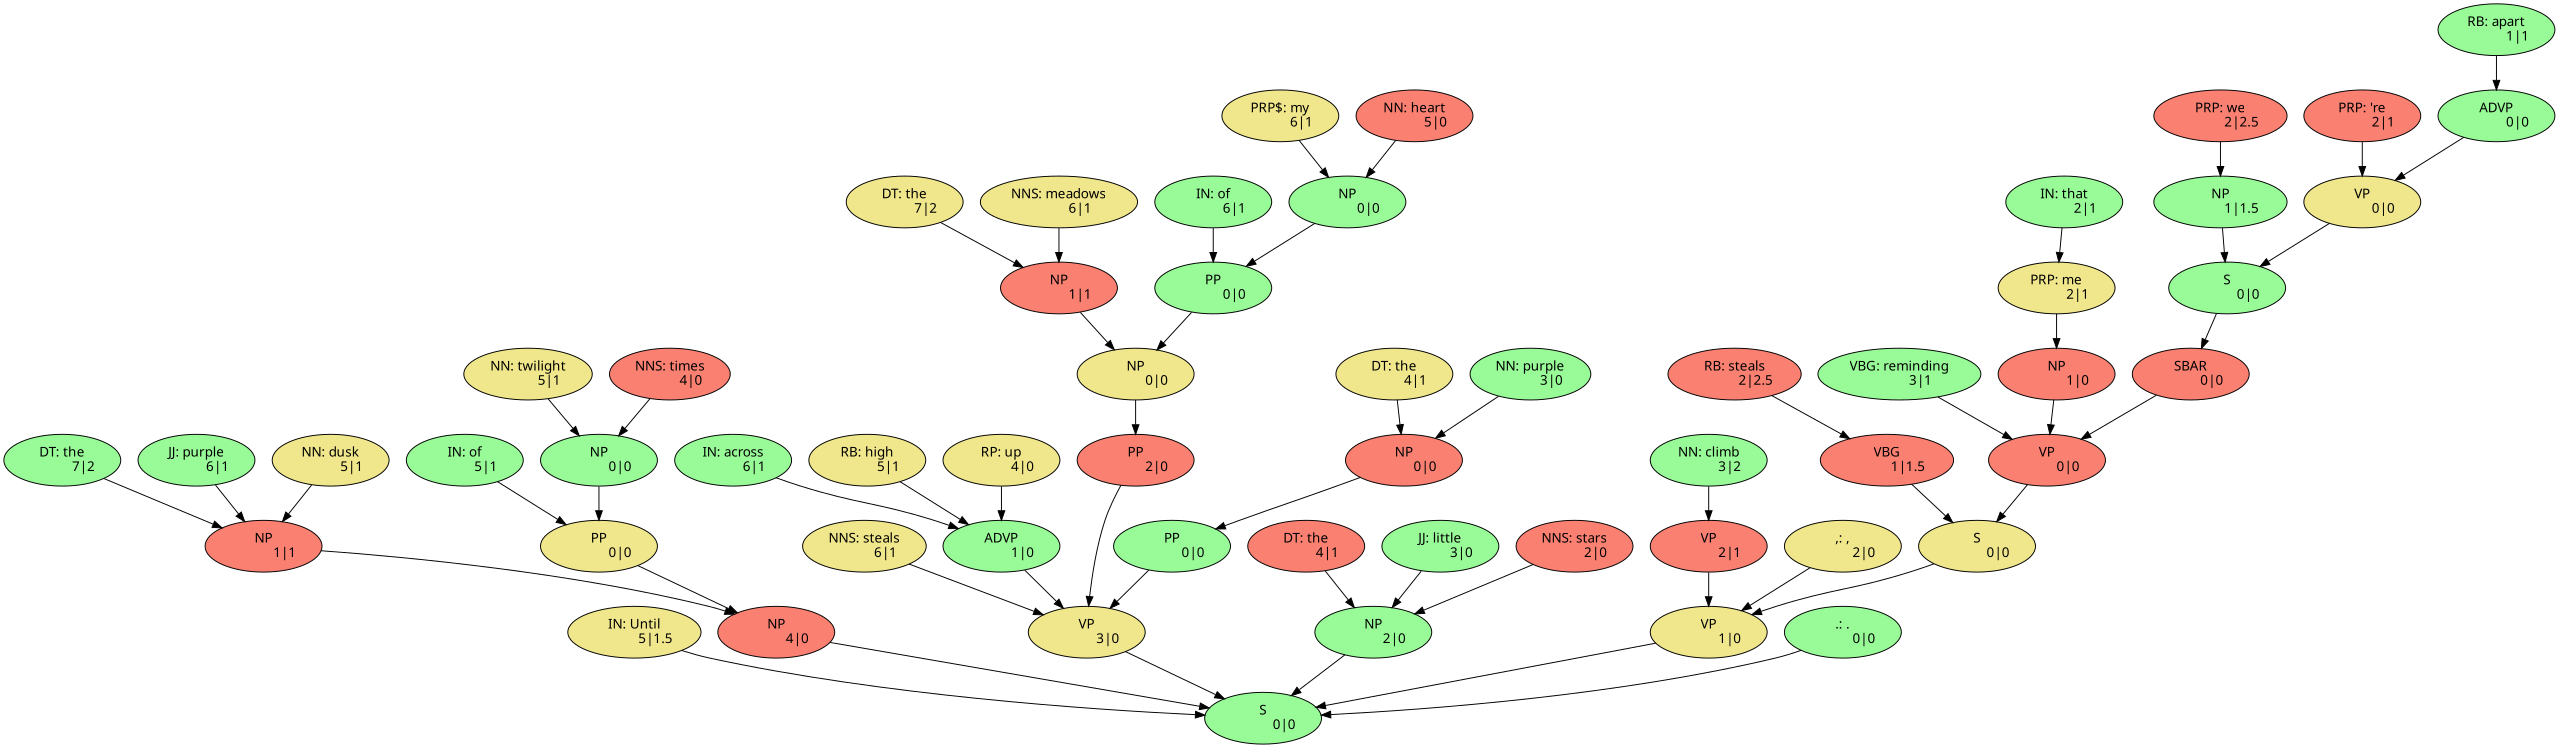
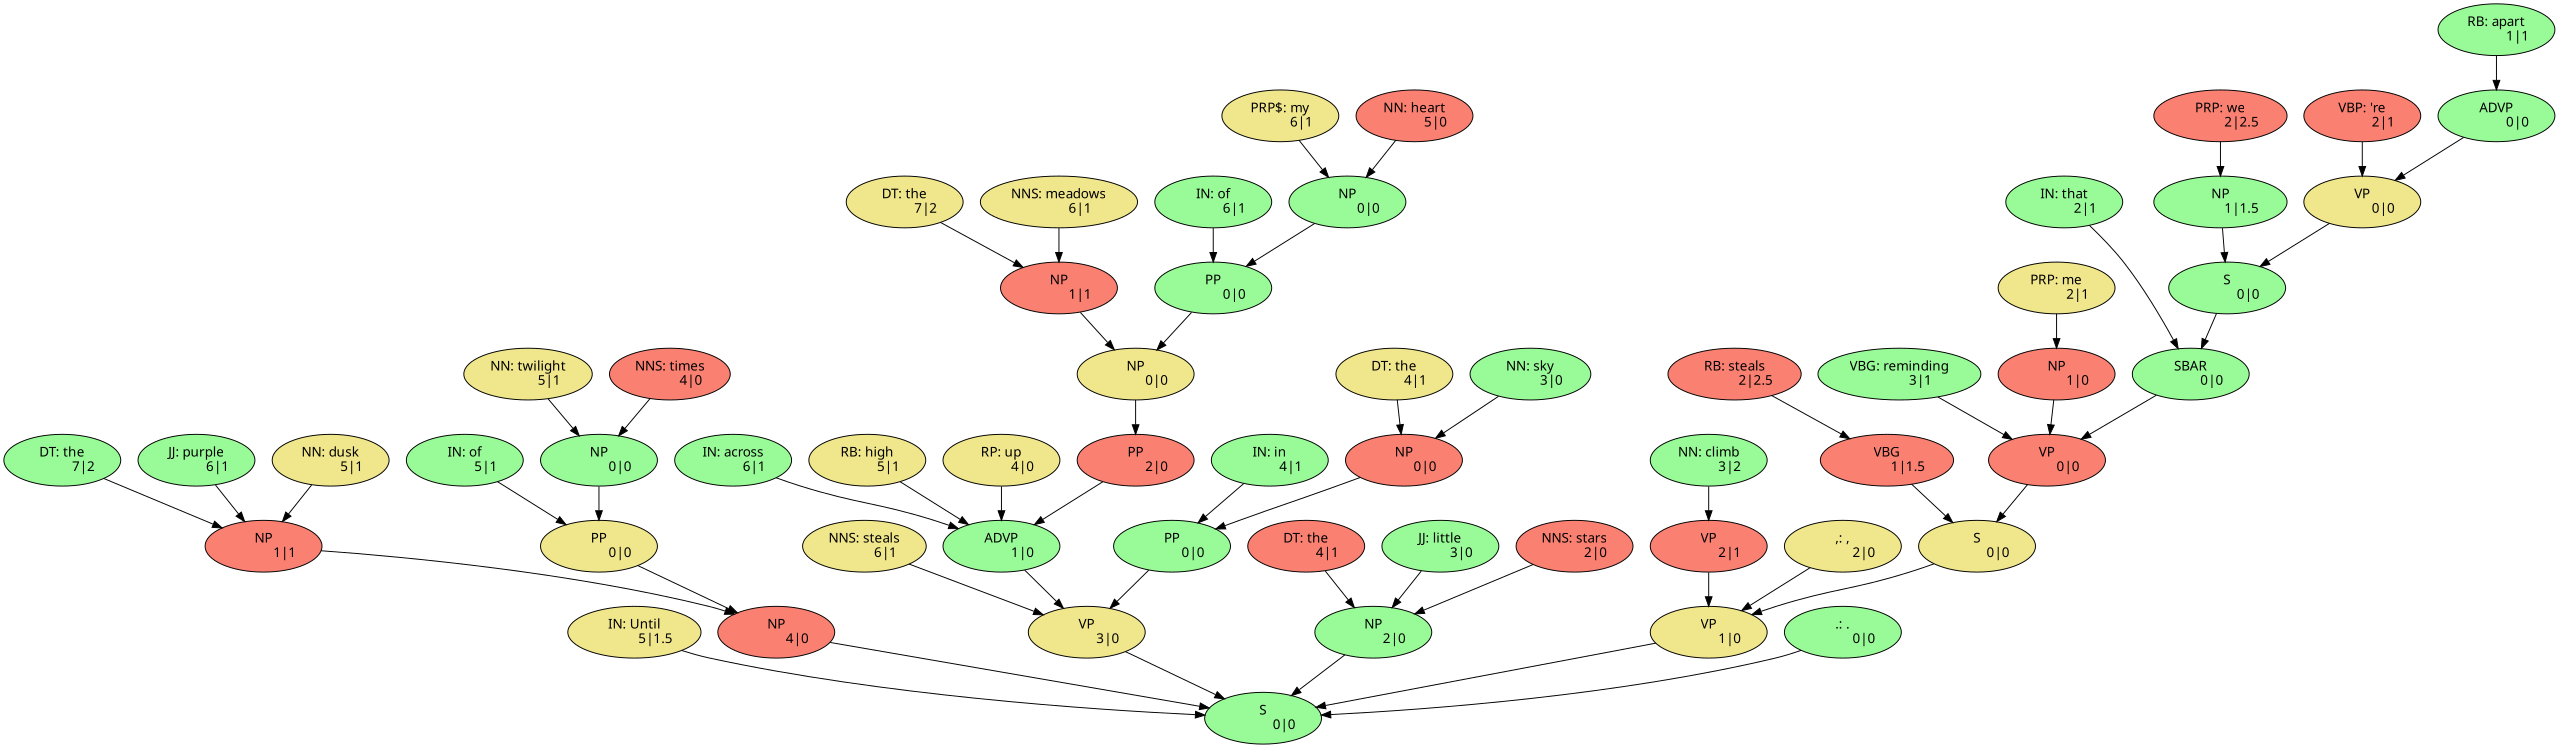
(2362, 116) -> (2362, 116)
(2061, 240) -> (2136, 279)
(1530, 374) -> (1530, 374)
(2191, 374) -> (2191, 374)
none -> (1270, 460)
(1100, 539) -> (1073, 501)
